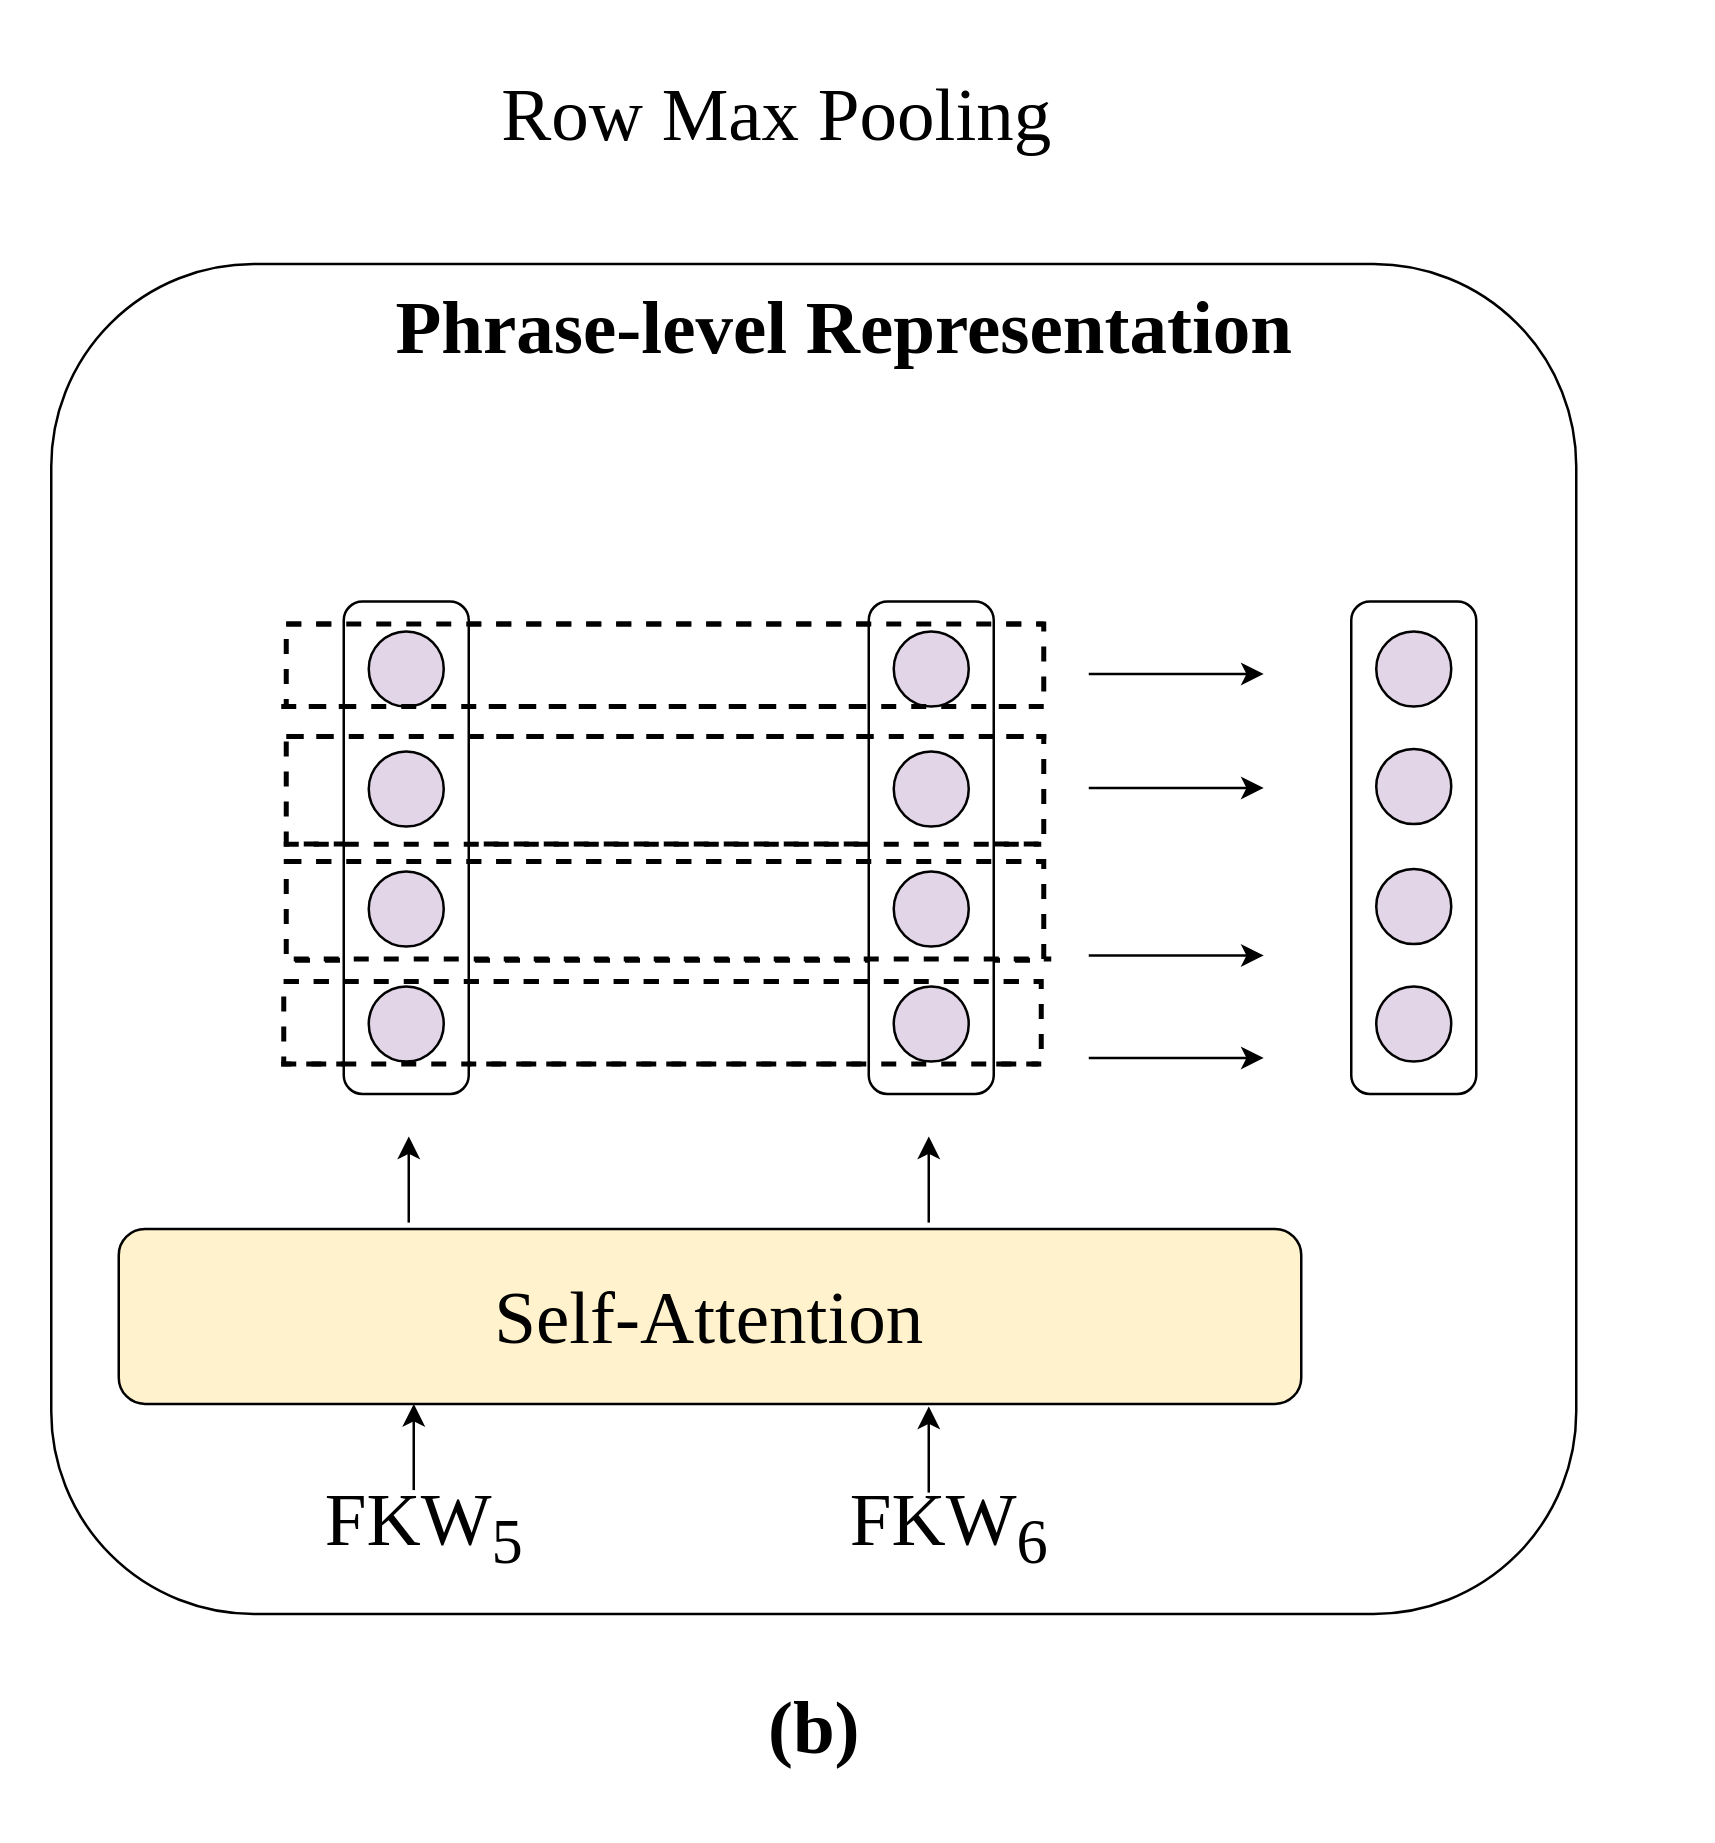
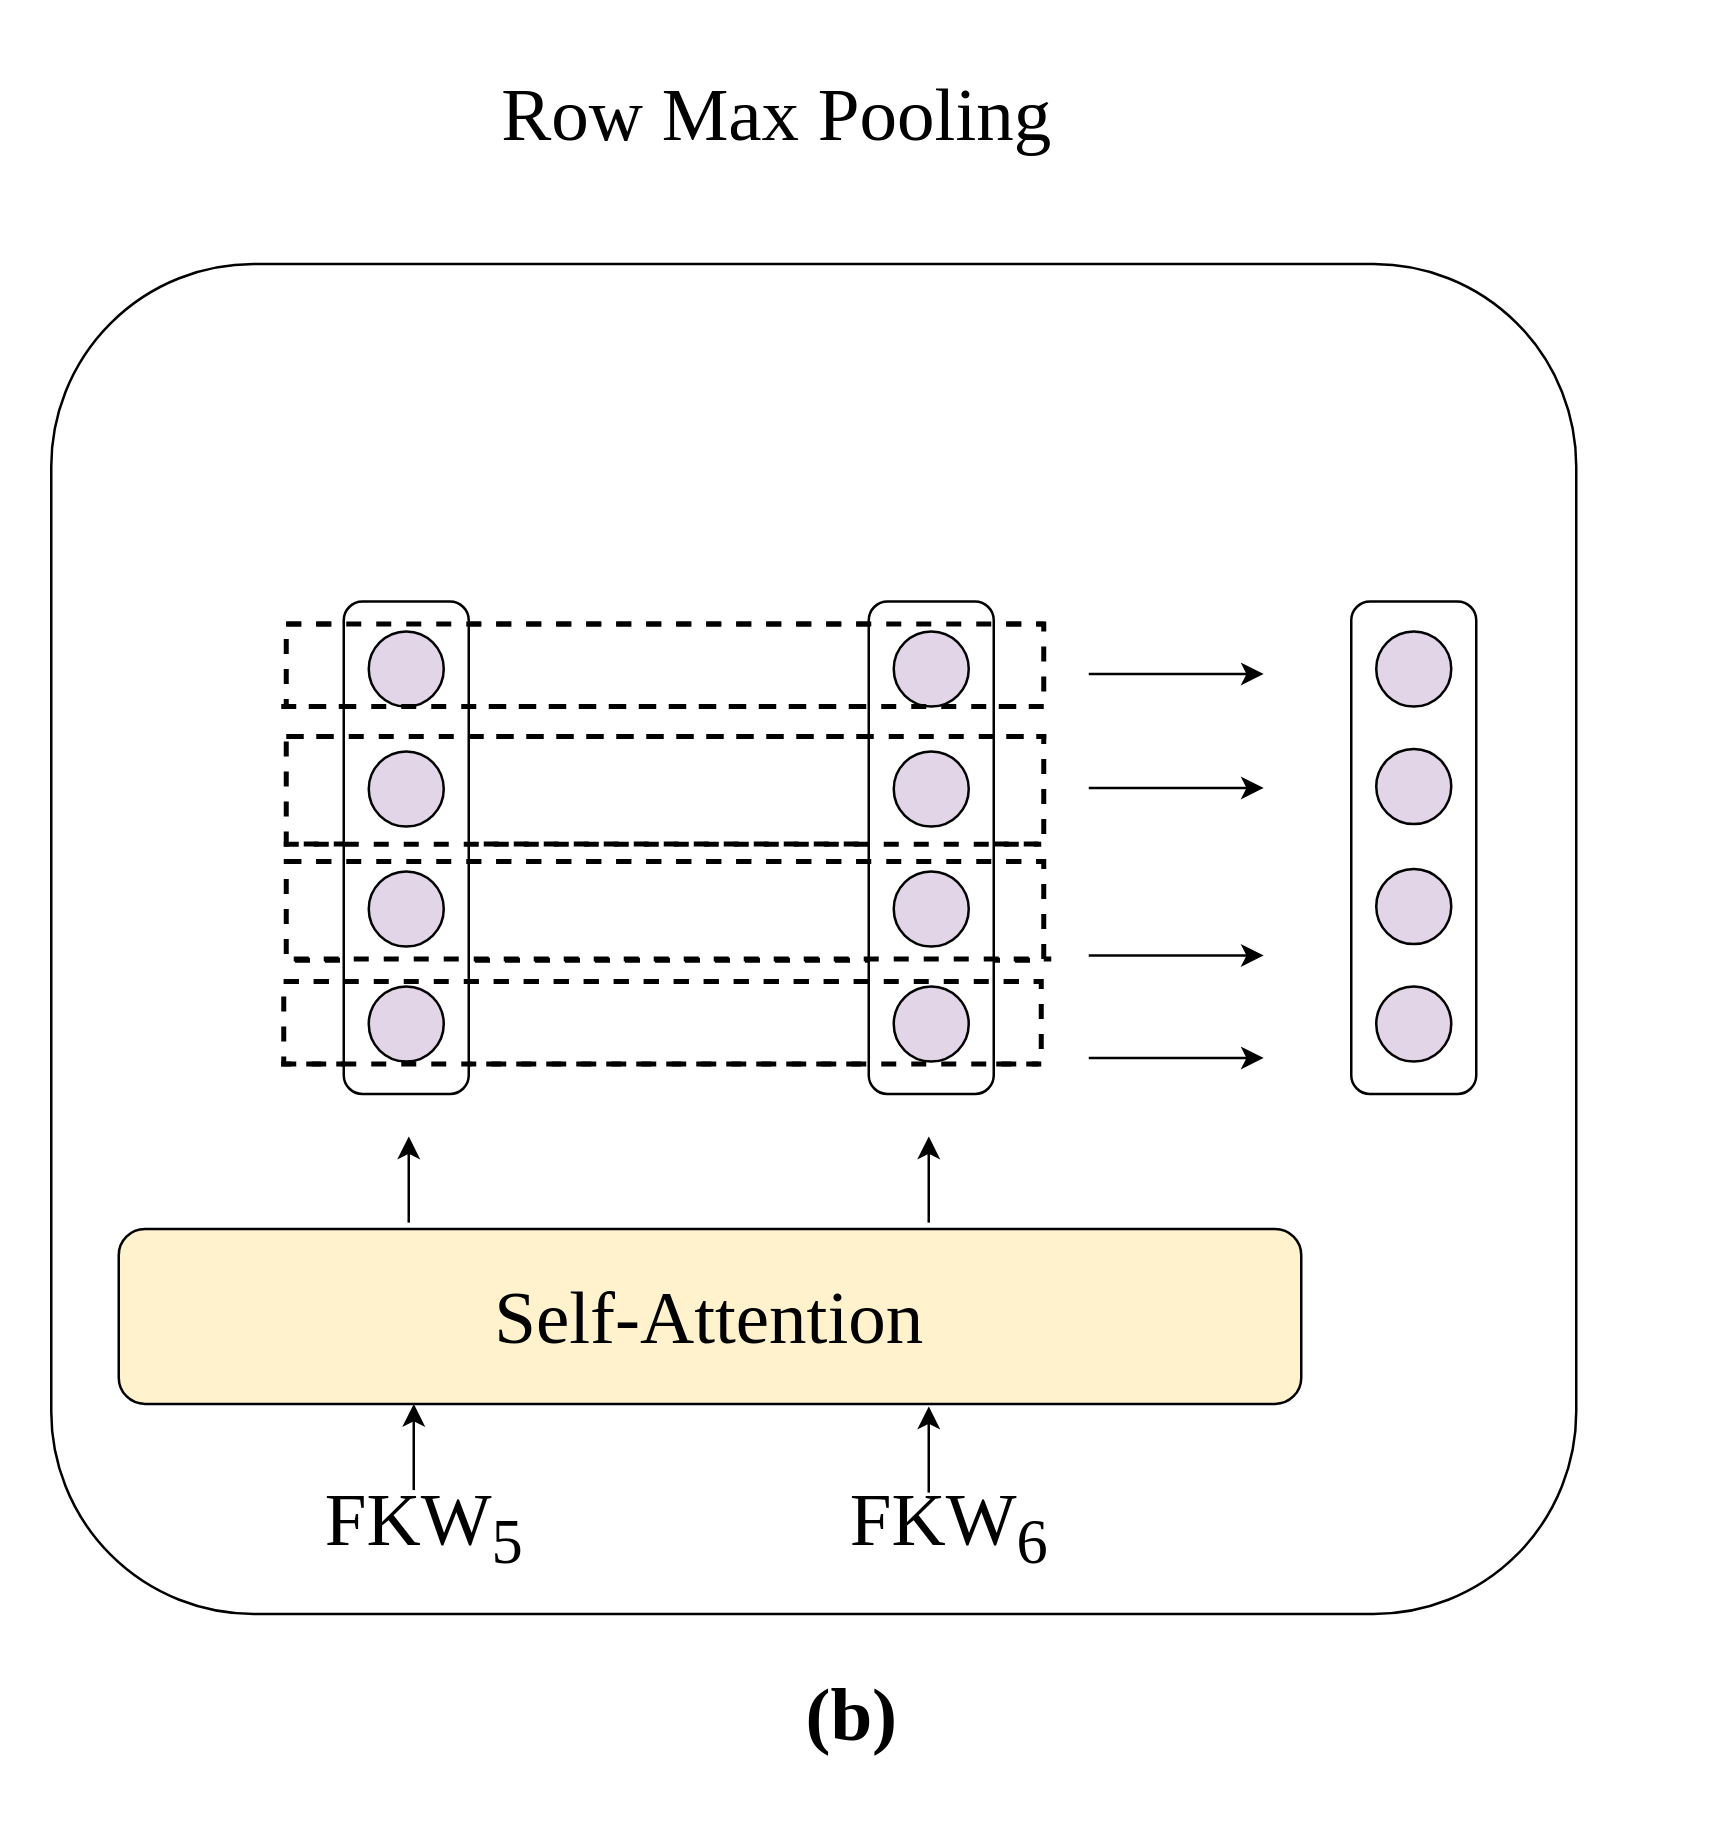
(844, 326) -> none
(814, 1726) -> (851, 1714)
